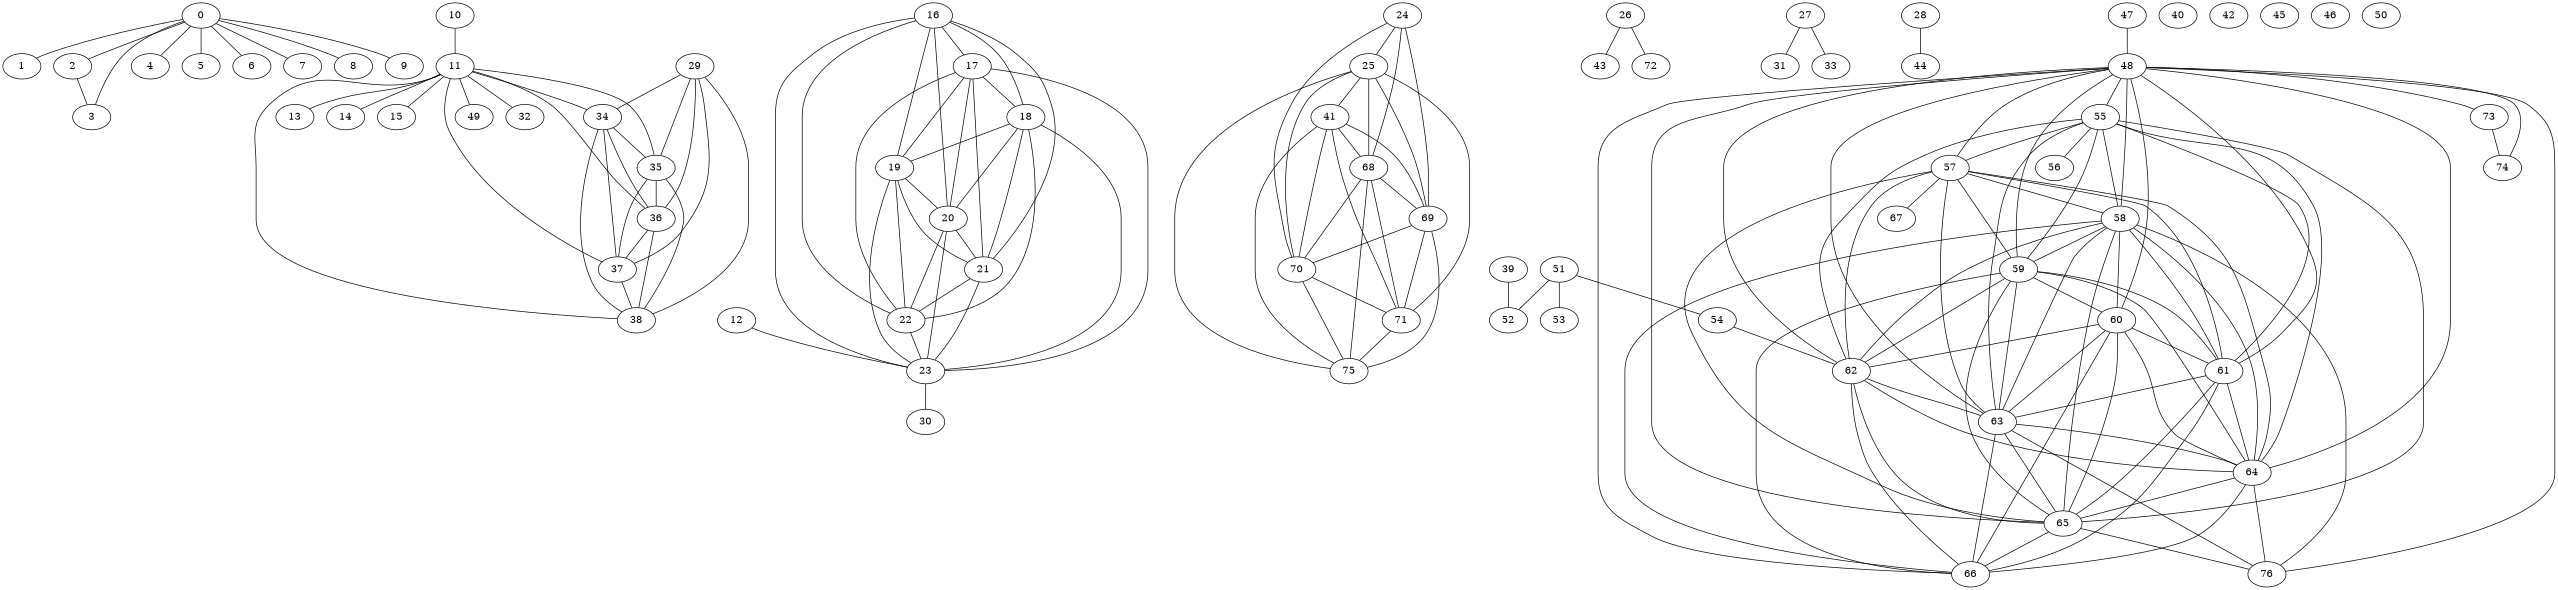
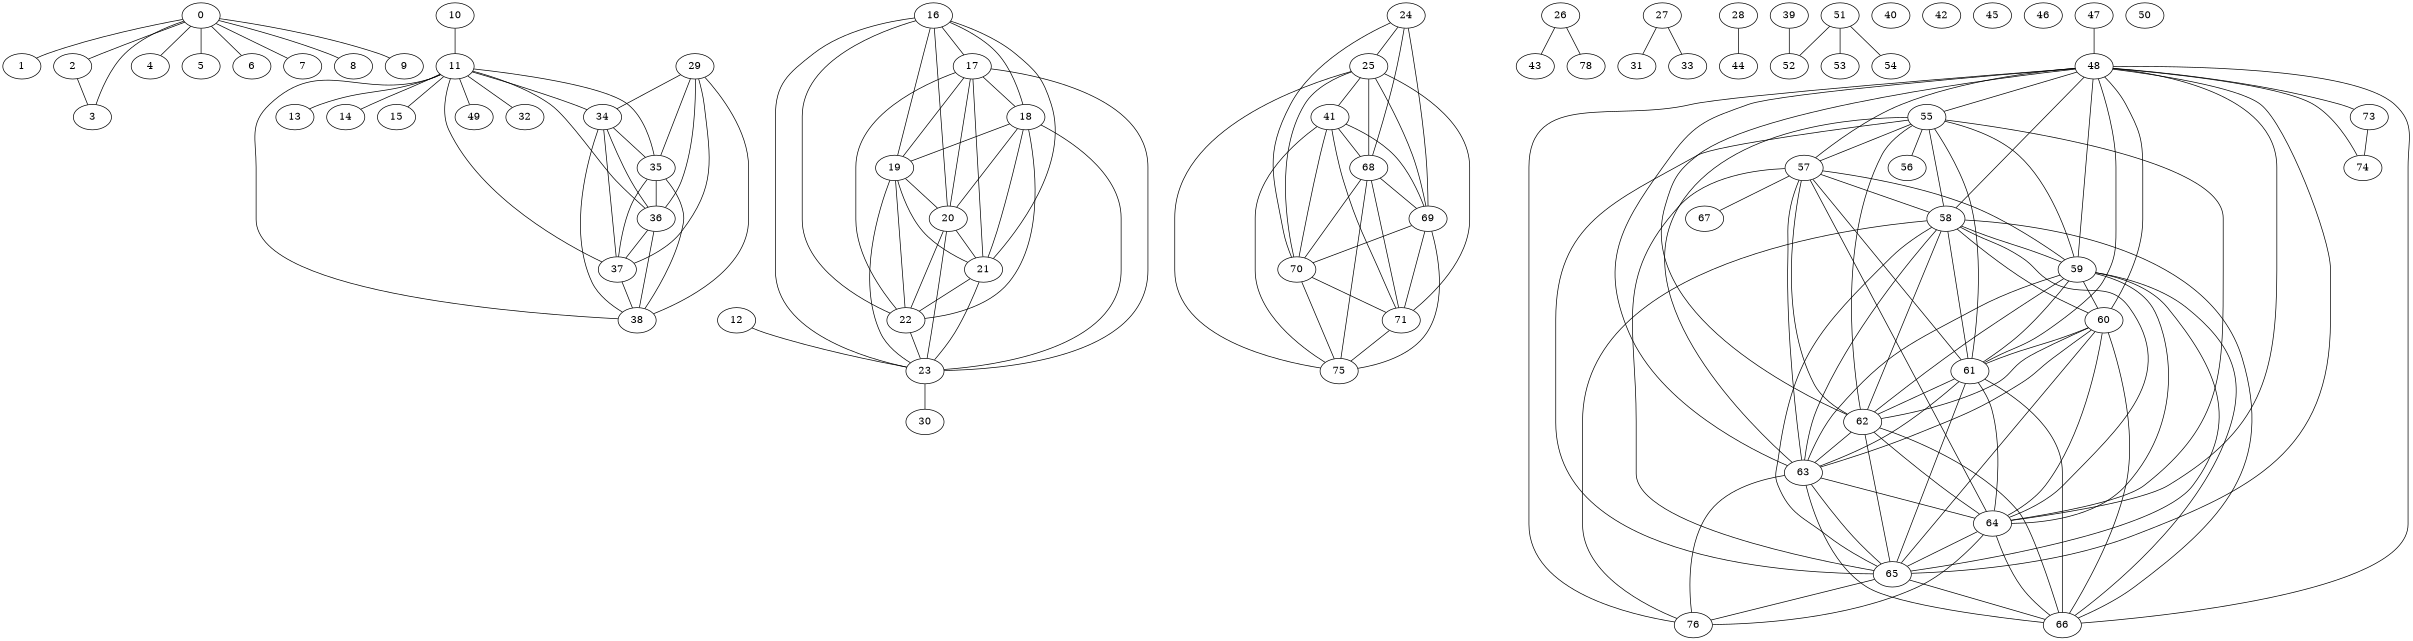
(1651, 66) -> (1586, 66)
(1784, 346) -> (1916, 397)
